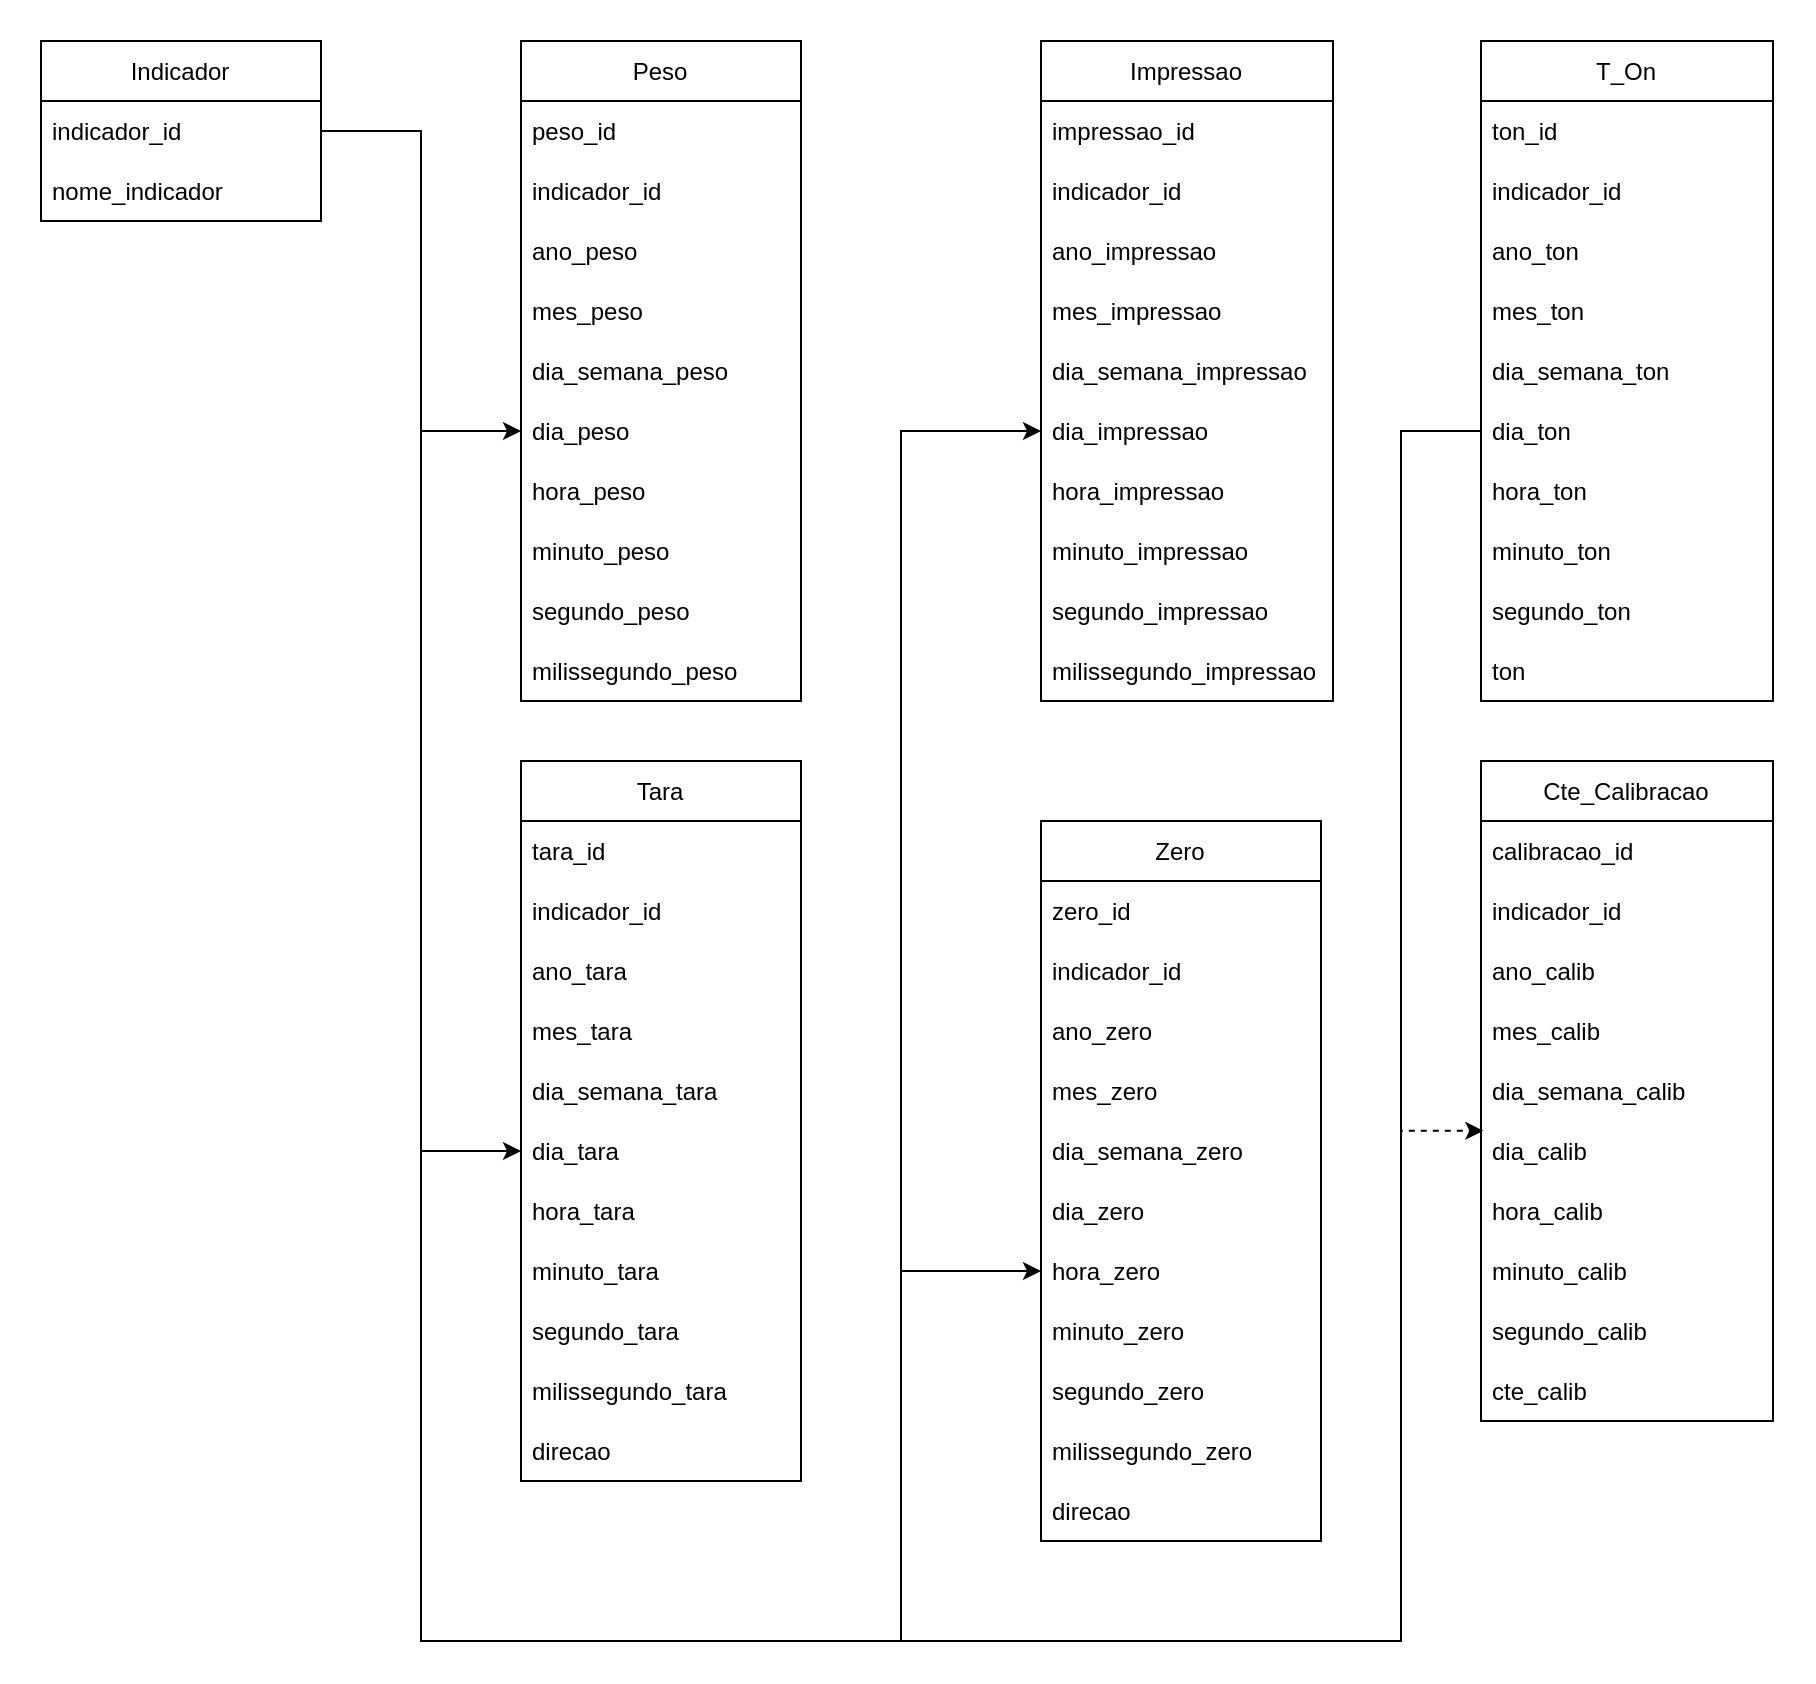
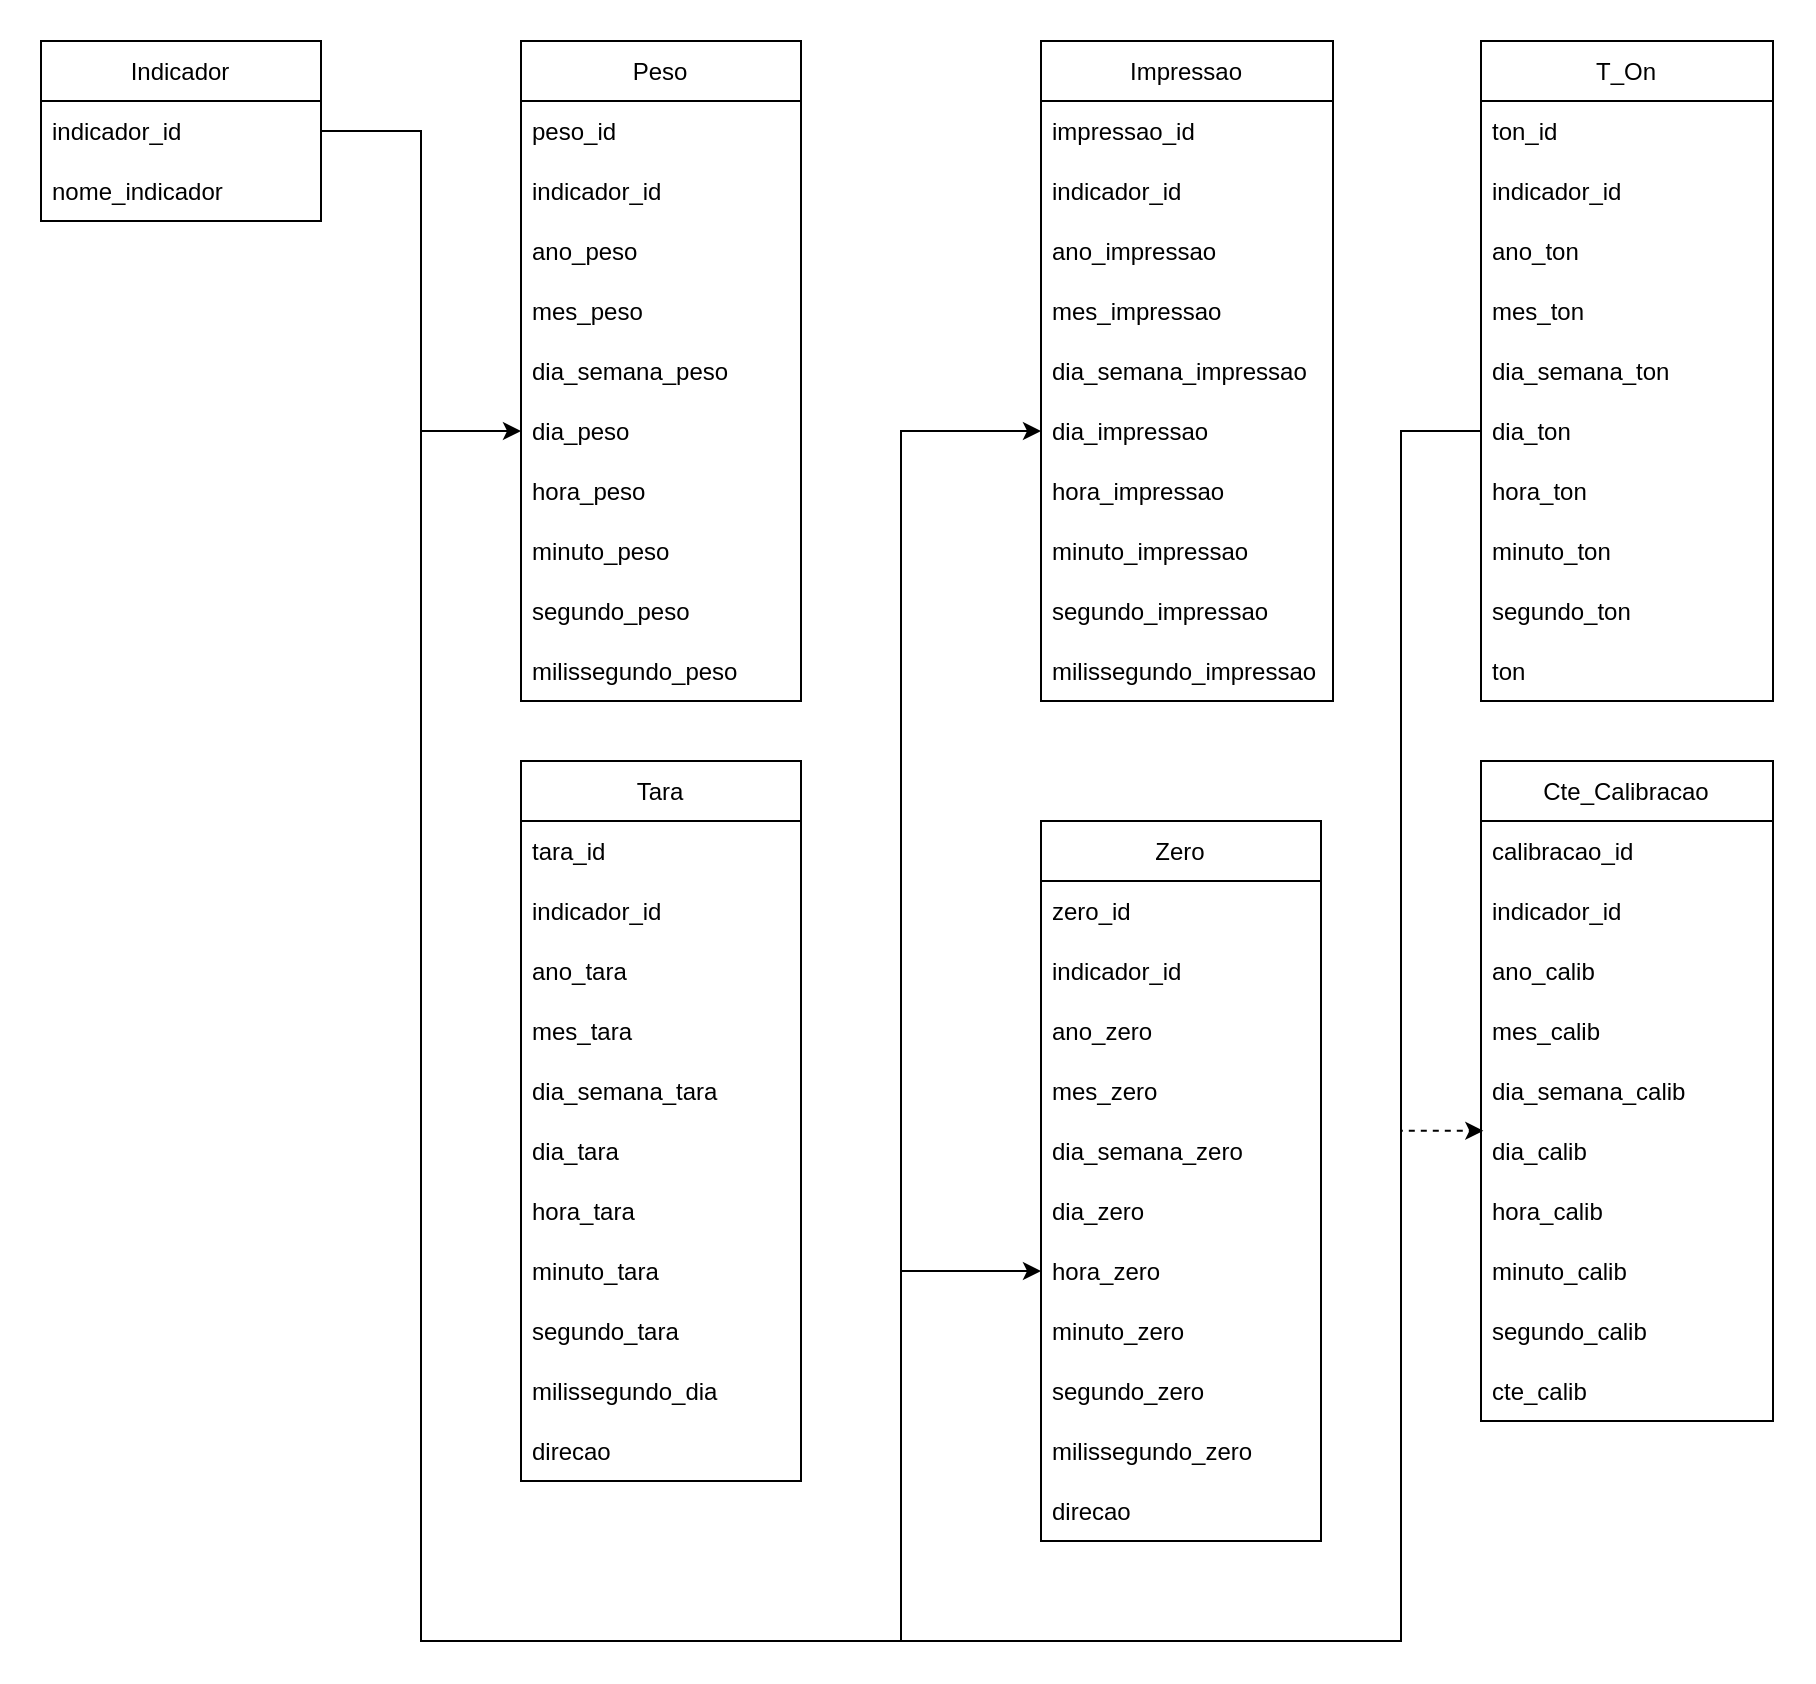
(466, 1151) -> none
(637, 1392) -> (627, 1392)
